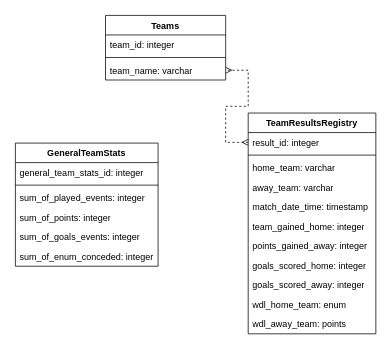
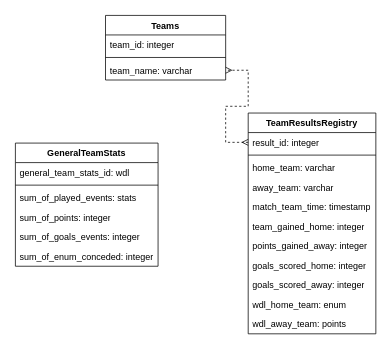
(87, 178) -> (80, 173)
(87, 204) -> (84, 199)
(312, 213) -> (312, 213)
